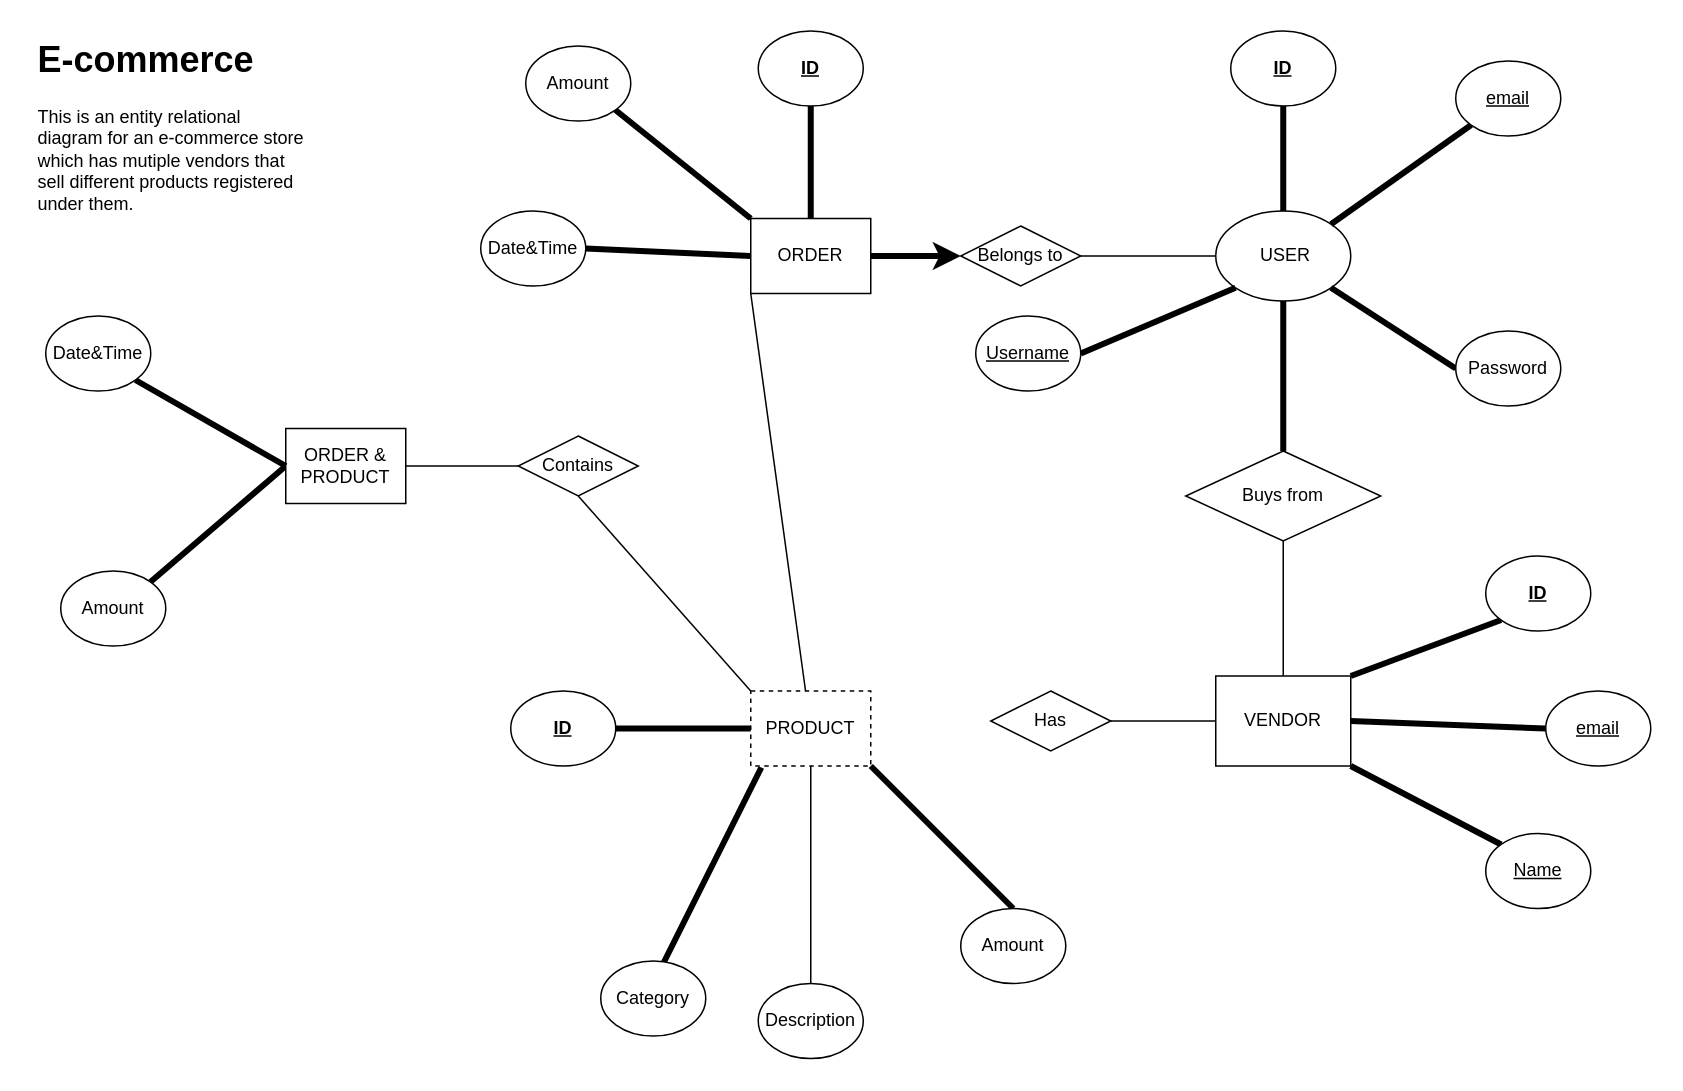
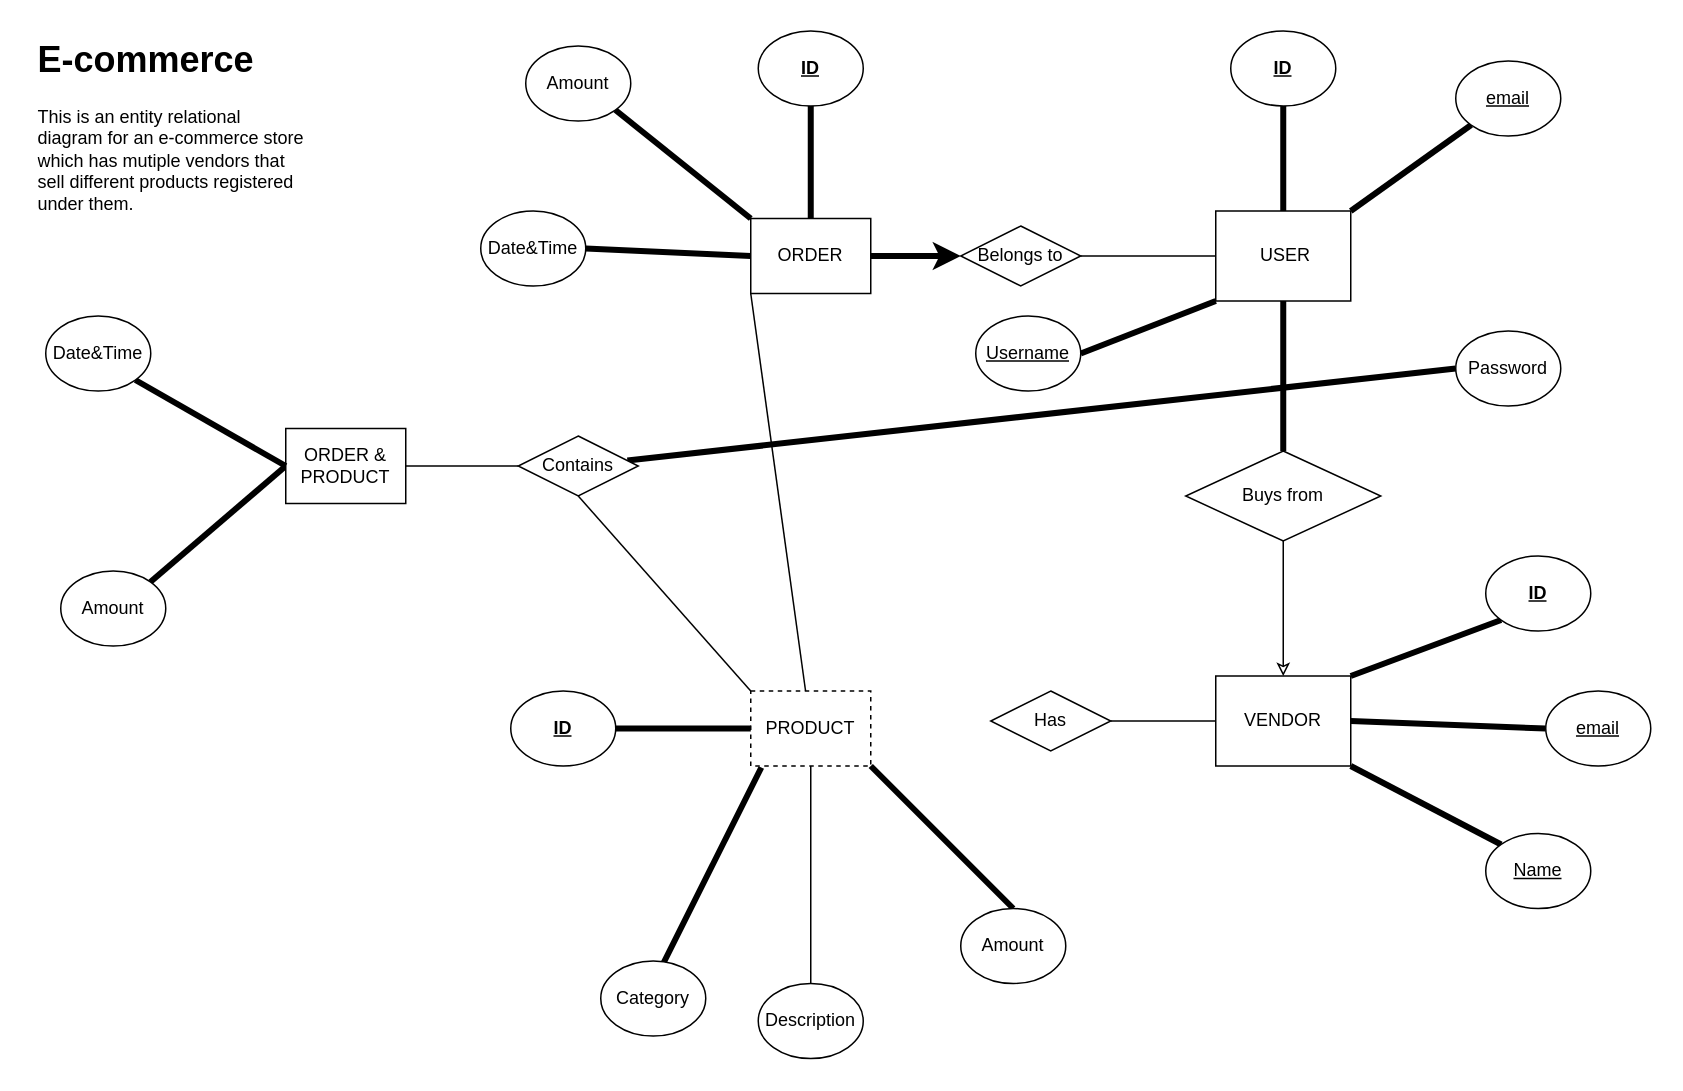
(1283, 256) -> (1283, 256)
(1393, 328) -> (1042, 414)
(1283, 668) -> (1283, 664)
